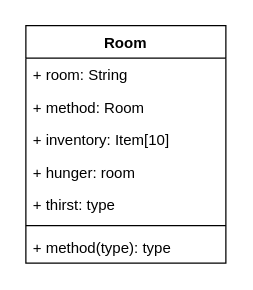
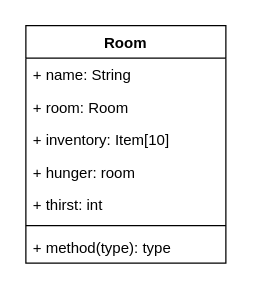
(84, 75) -> (84, 75)
(85, 108) -> (77, 108)
(84, 205) -> (77, 205)
